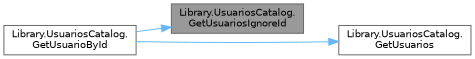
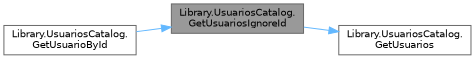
(232, 43) -> (316, 29)
